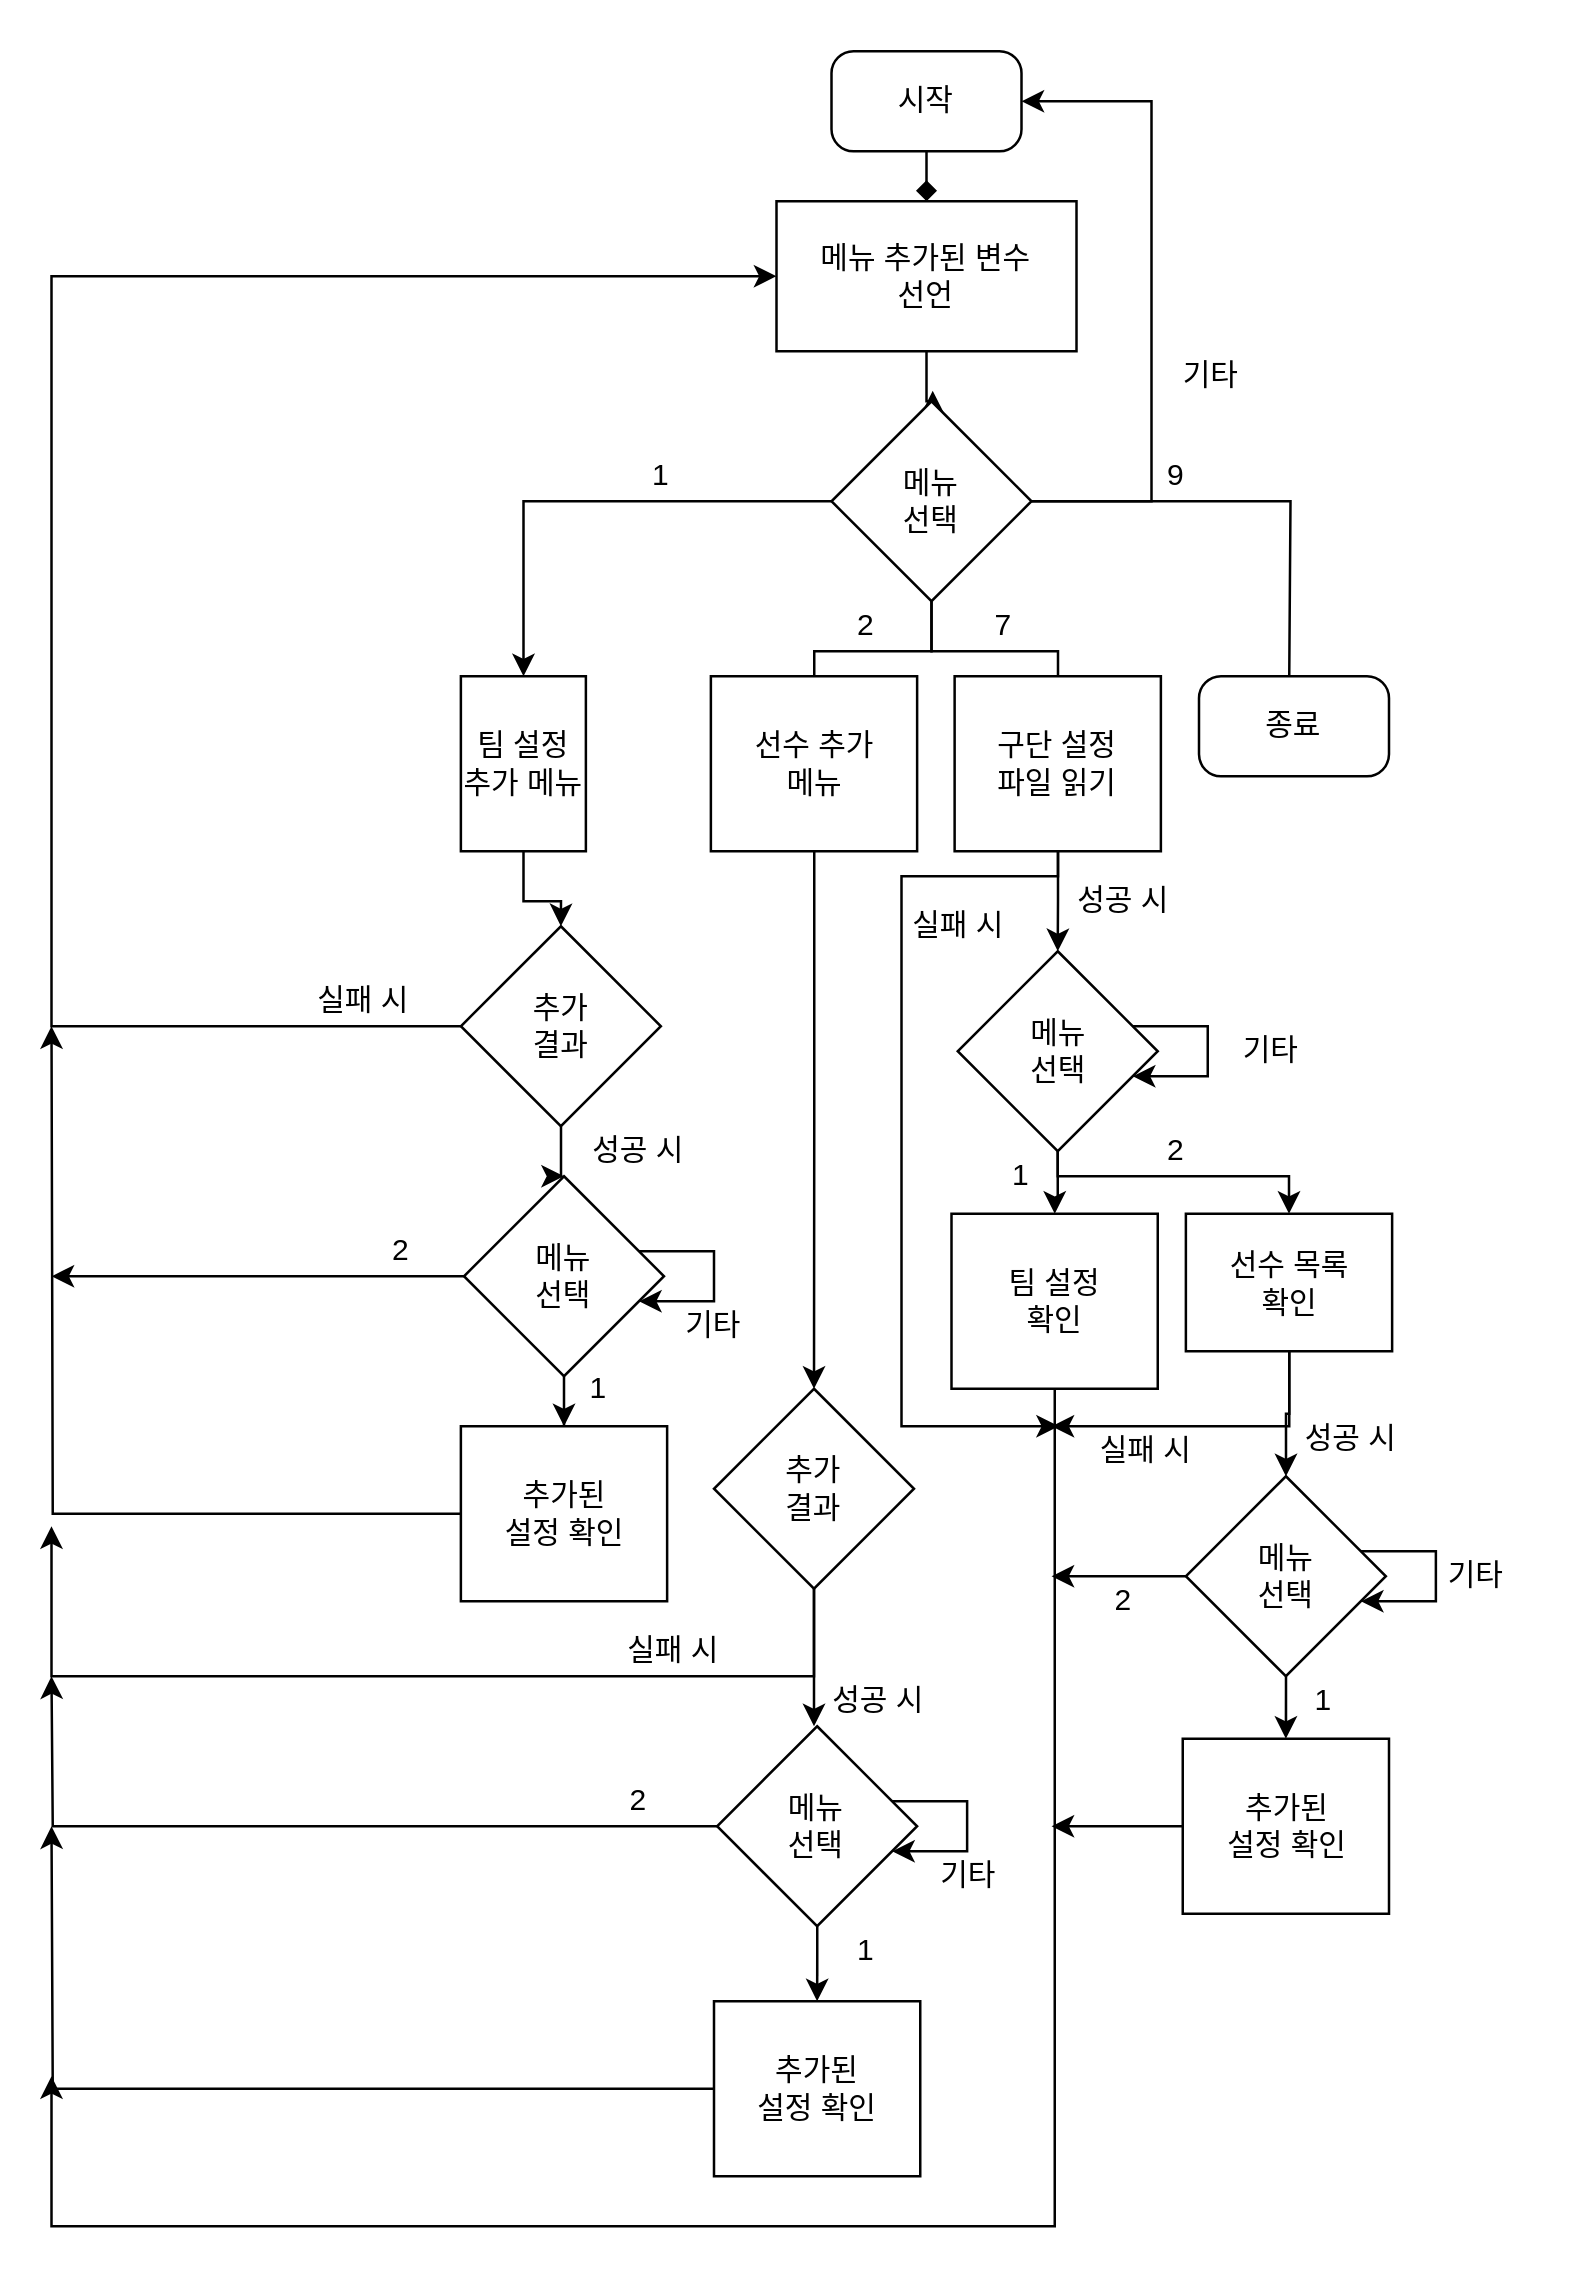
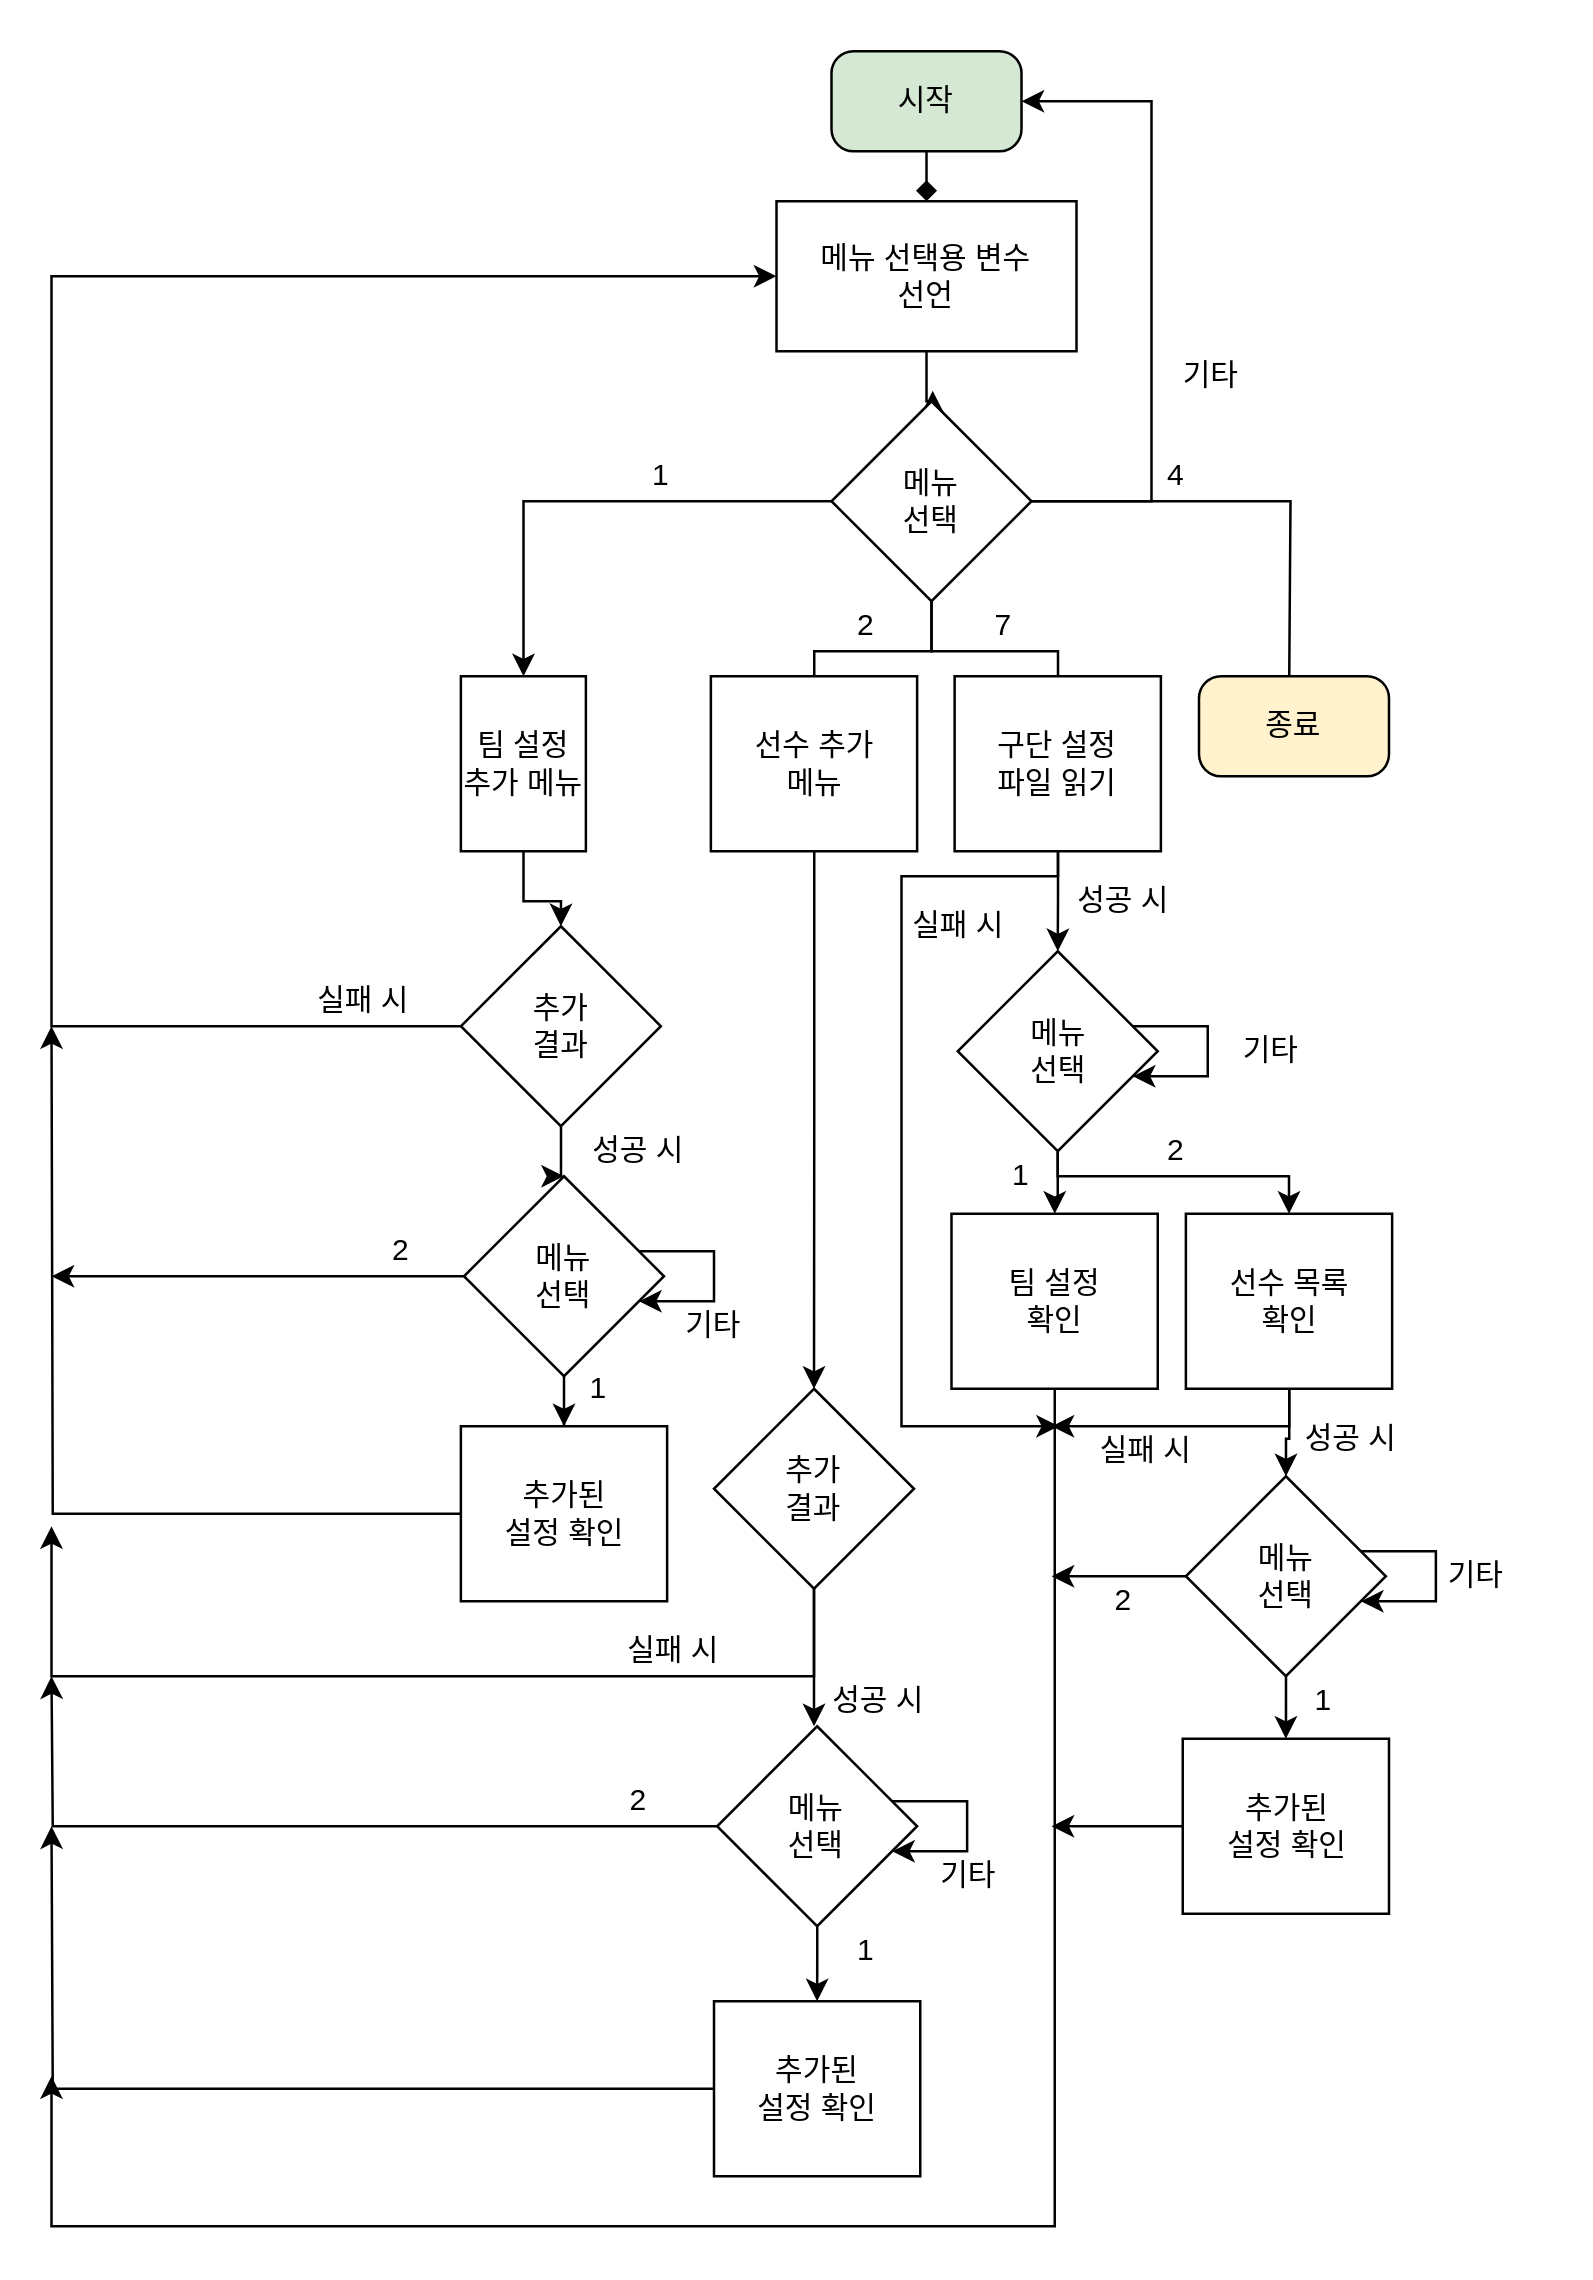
(926, 101) -> (926, 101)
(926, 276) -> (926, 276)
(1176, 476) -> (1176, 476)
(1294, 726) -> (1294, 726)
(1289, 1283) -> (1289, 1301)
